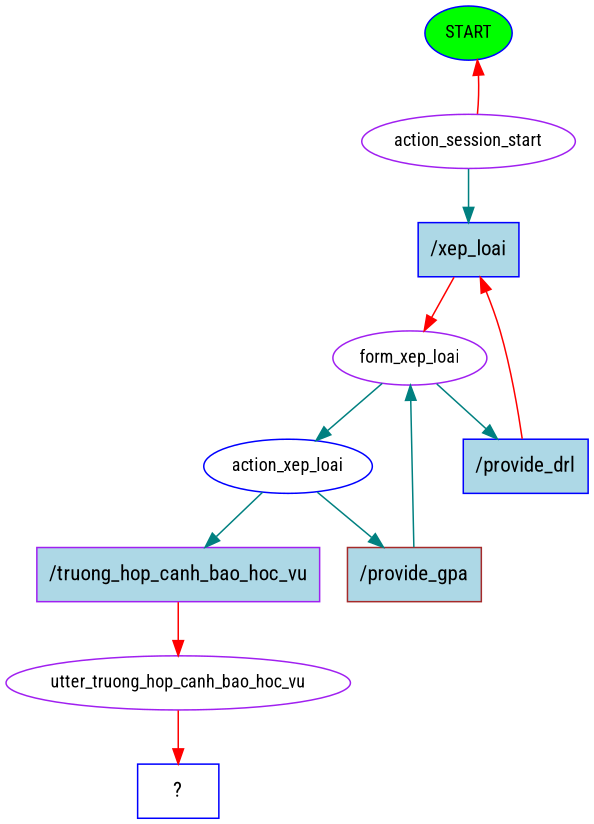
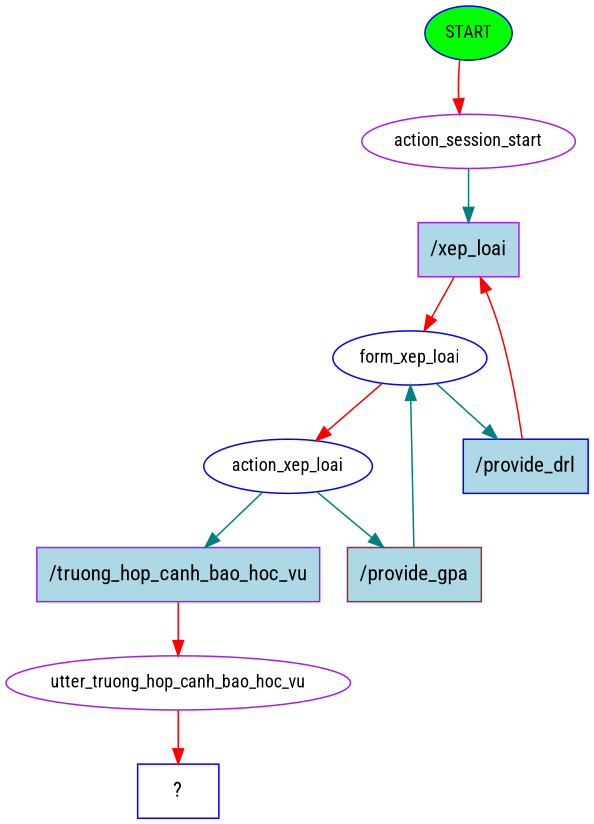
(479, 95) -> (458, 79)
(469, 250) -> (469, 250)
(410, 358) -> (410, 358)
(355, 407) -> (355, 407)
